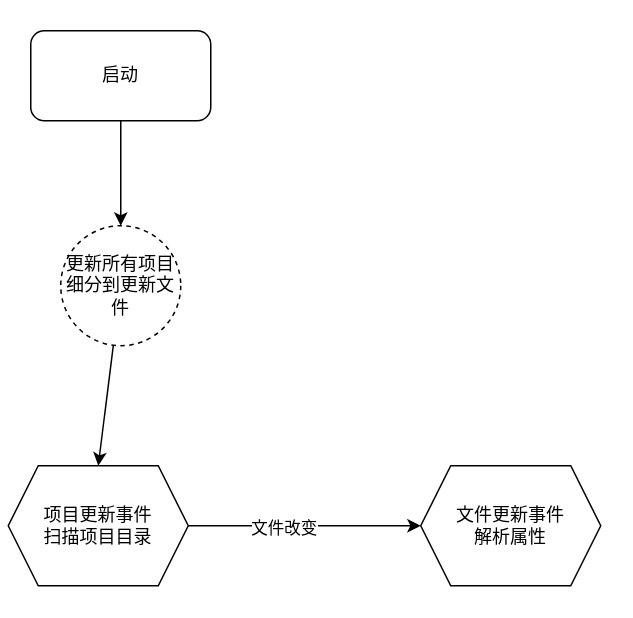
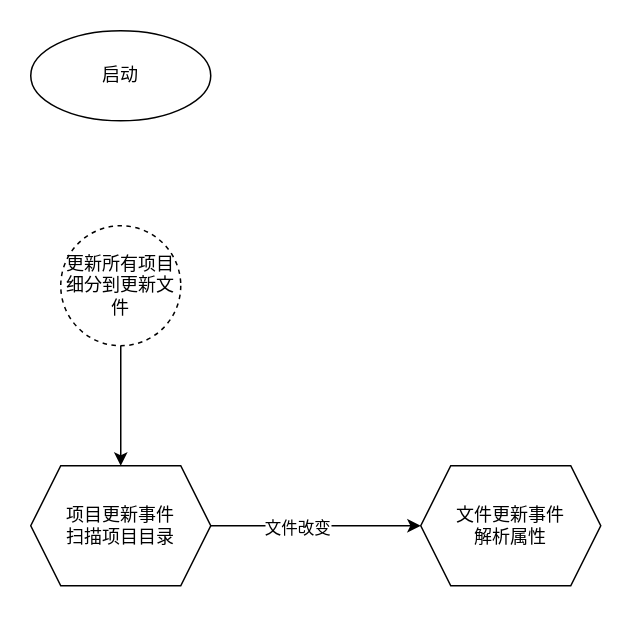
(121, 76) -> (121, 76)
(121, 168) -> none
(98, 526) -> (121, 526)
